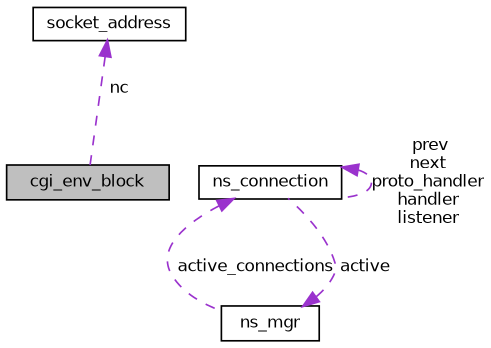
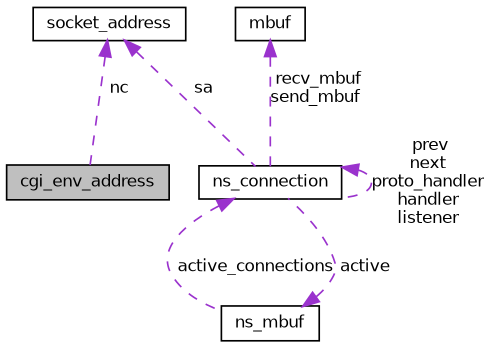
none -> (270, 24)
none -> (196, 109)
(88, 182) -> (88, 182)
(270, 323) -> (270, 323)
